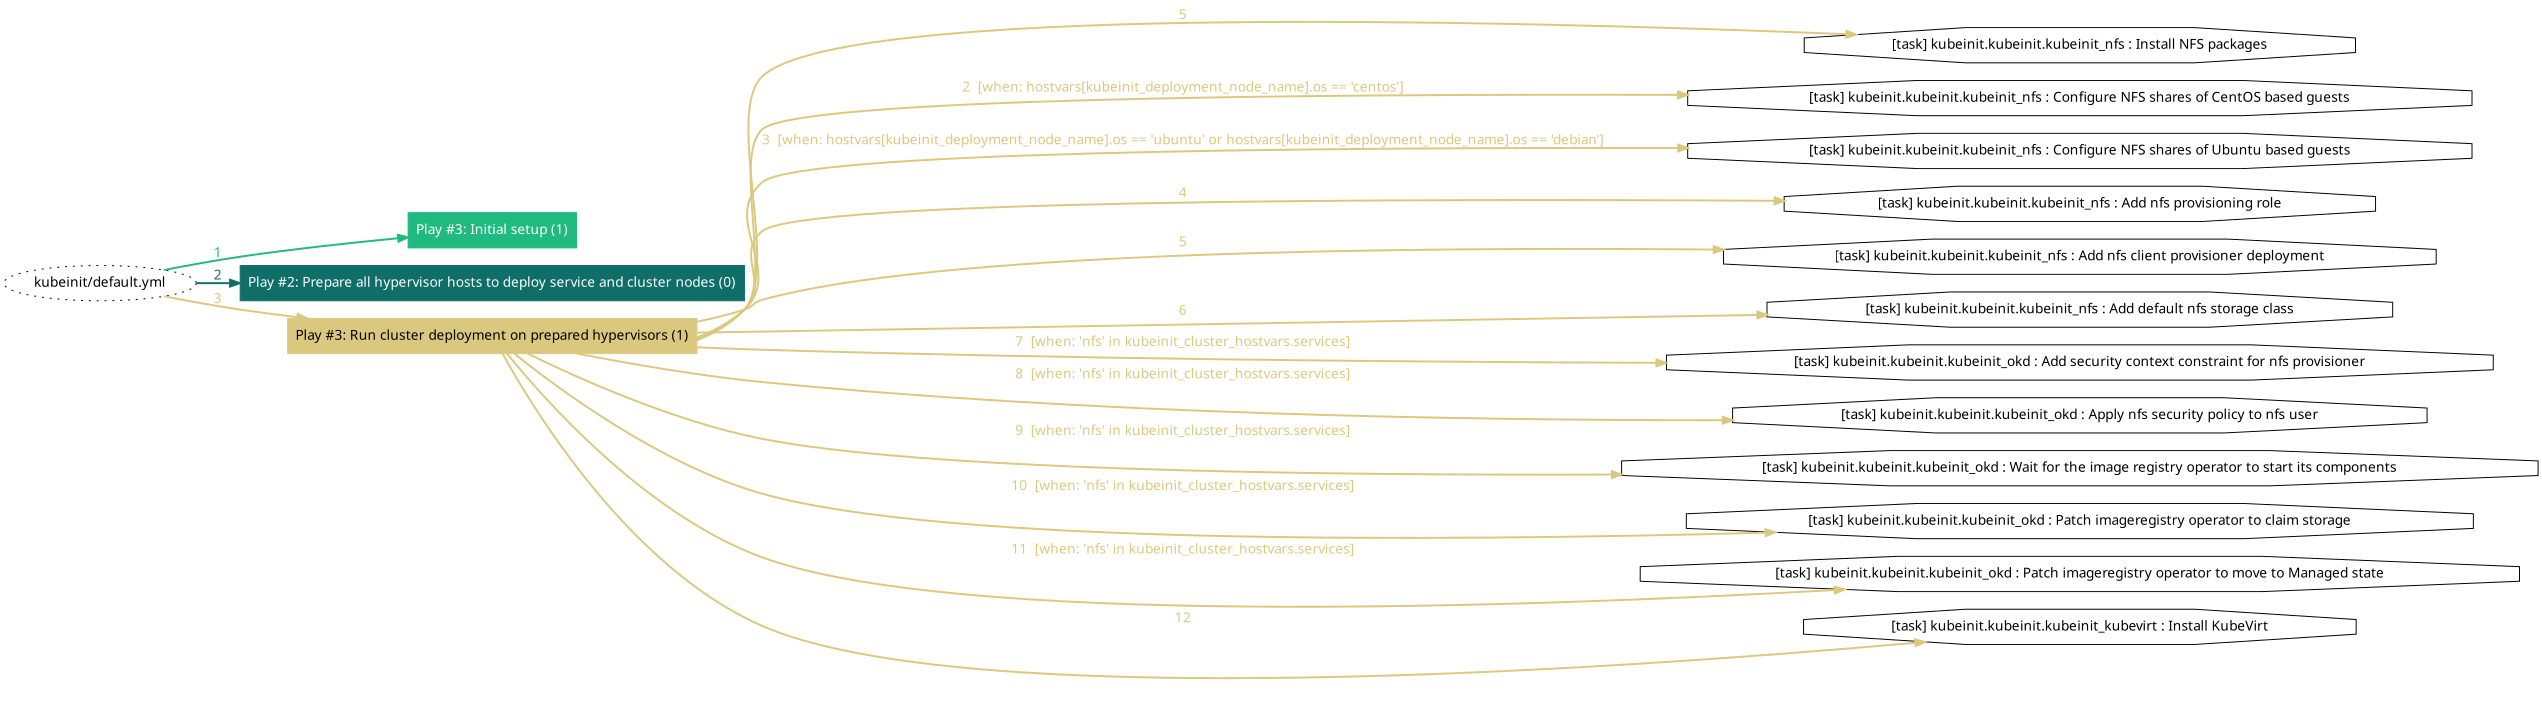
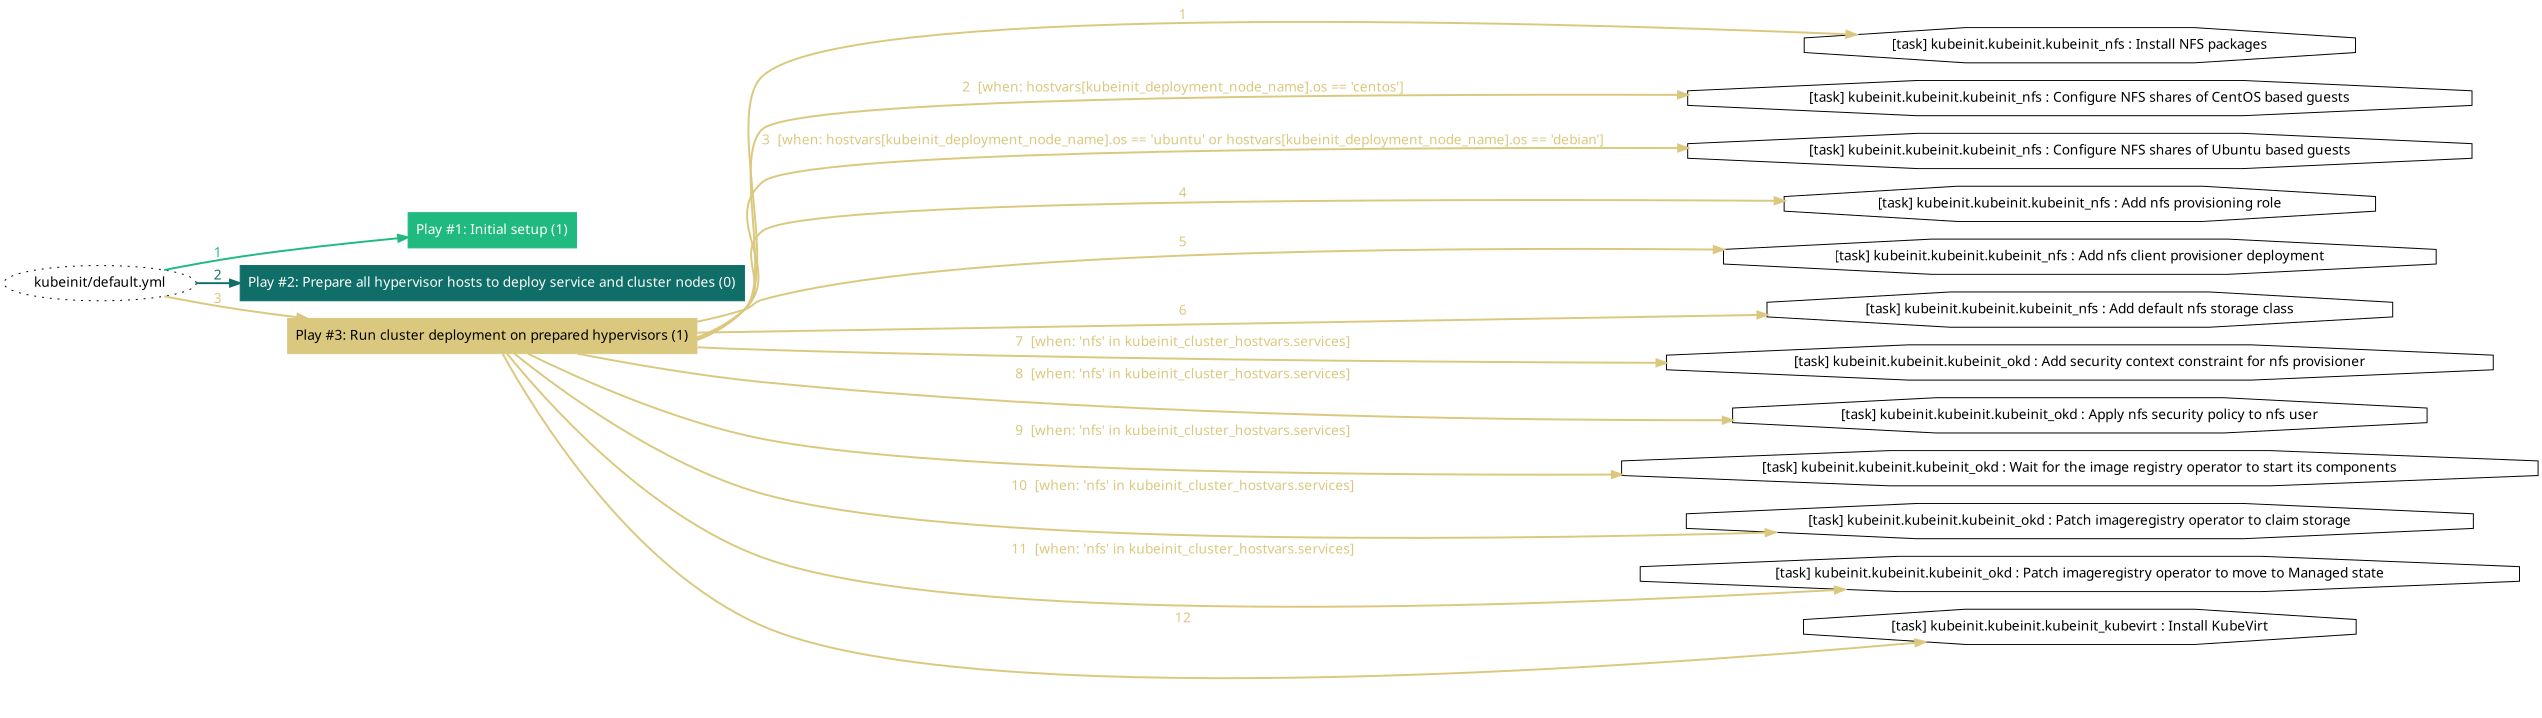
(1183, 15) -> (1183, 15)
(492, 230) -> (492, 230)
